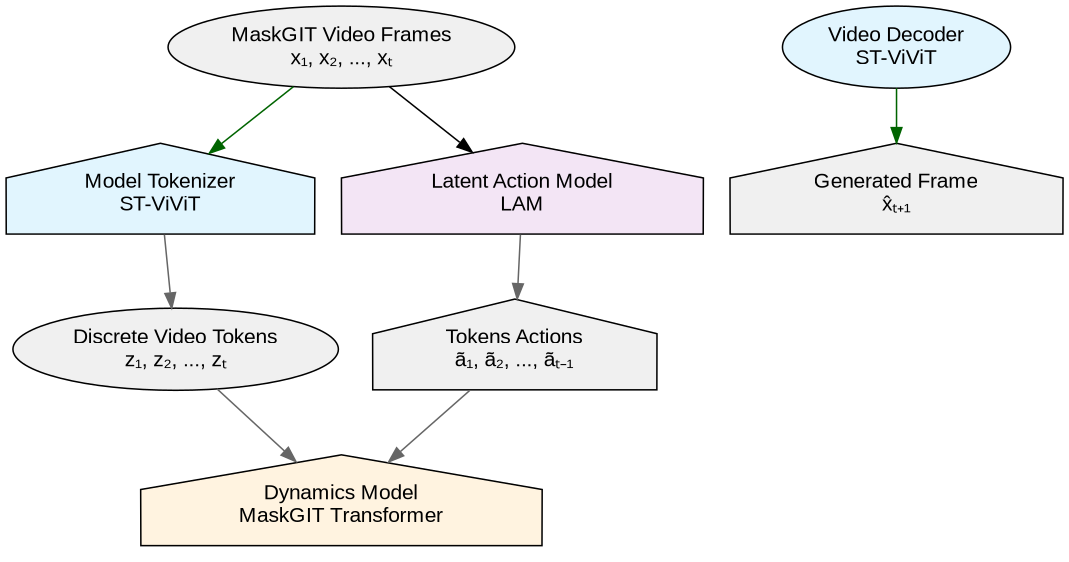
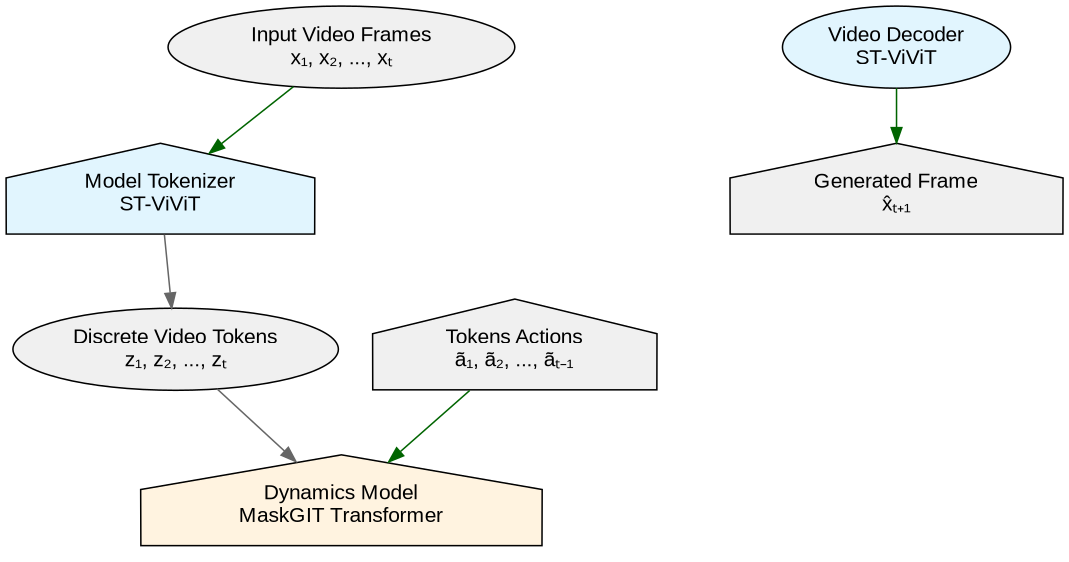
(341, 47) -> (341, 47)
(522, 193) -> none
(435, 421) -> (435, 421)
